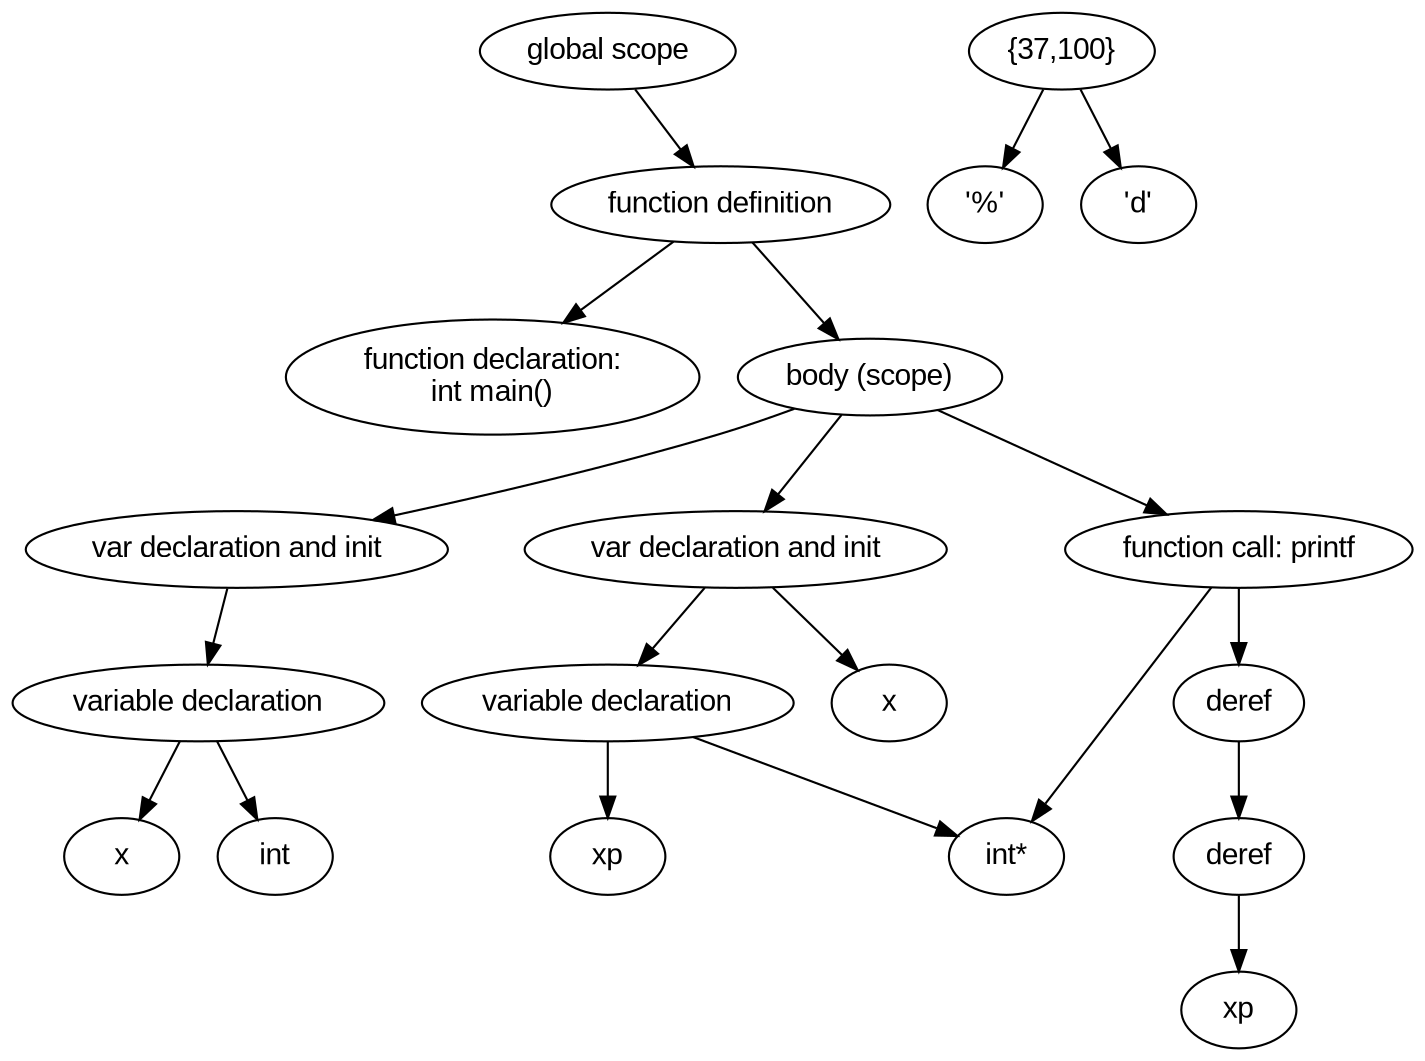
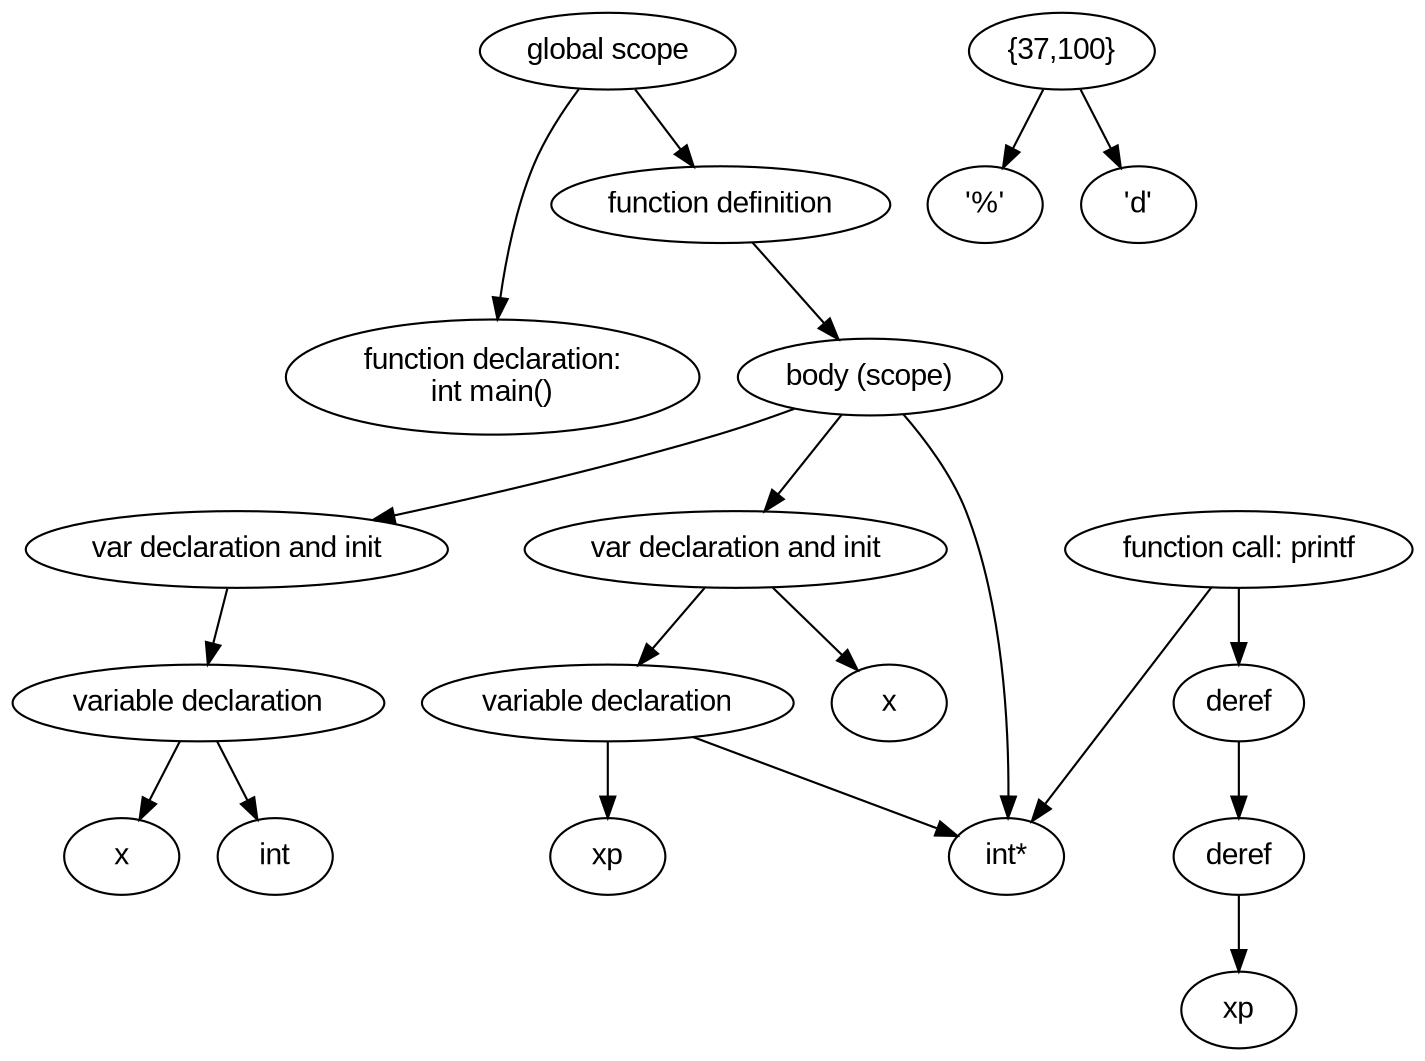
(627, 276) -> (525, 188)
(1042, 458) -> (990, 595)
